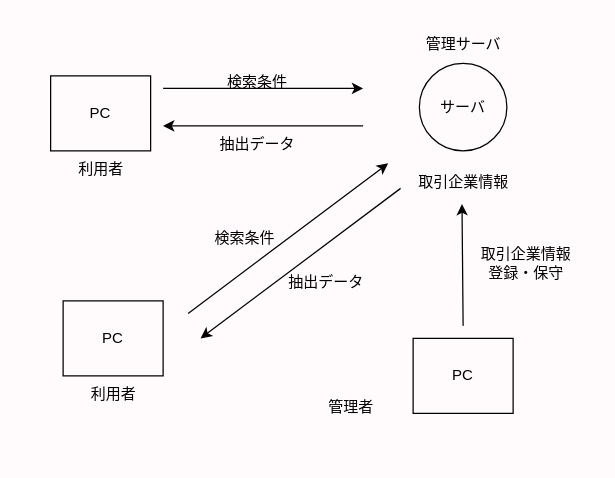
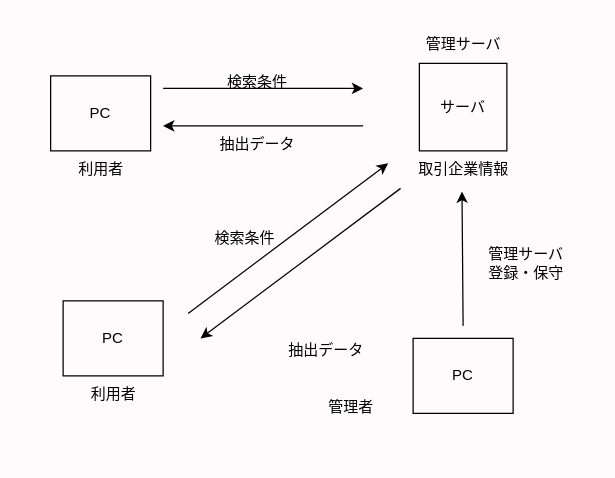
(463, 107) -> (463, 107)
(463, 182) -> (463, 169)
(526, 263) -> (526, 263)
(326, 282) -> (326, 351)
